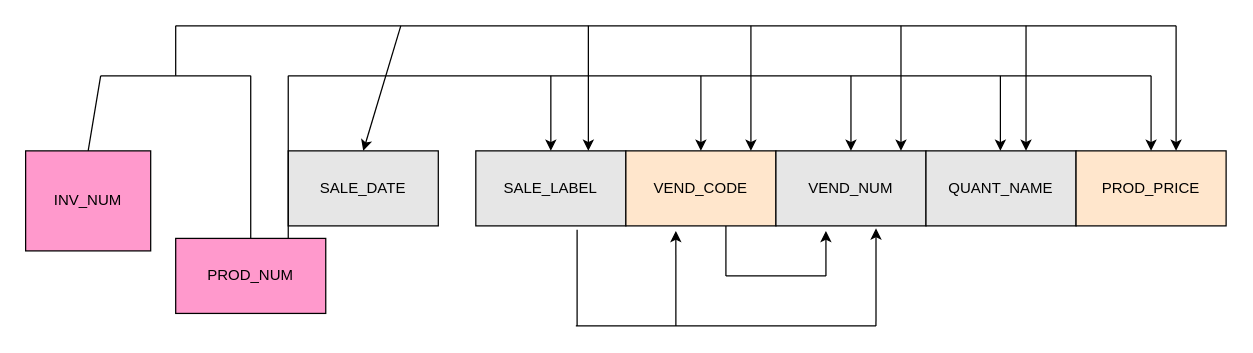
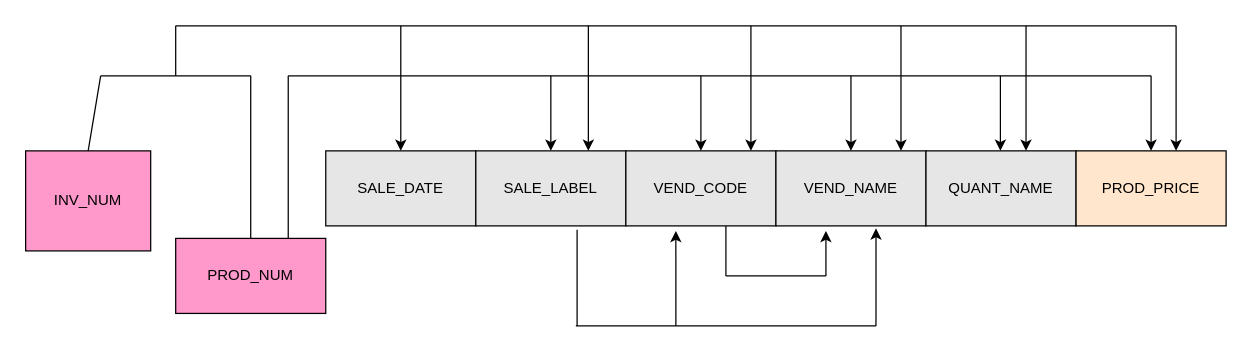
(363, 188) -> (401, 188)
(701, 188) -> (701, 188)
(851, 188) -> (851, 188)
